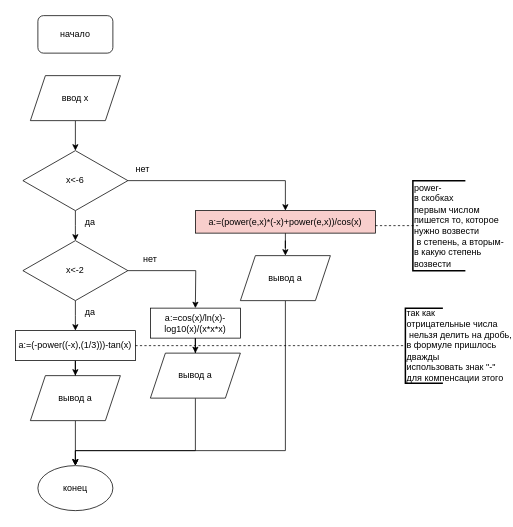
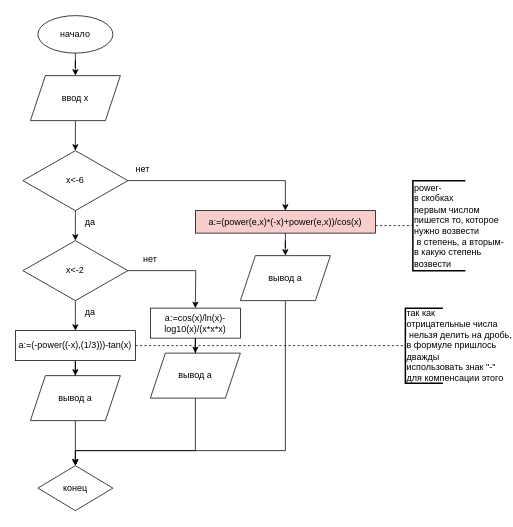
(75, 34) -> (75, 34)
none -> (75, 67)
(75, 488) -> (75, 488)
